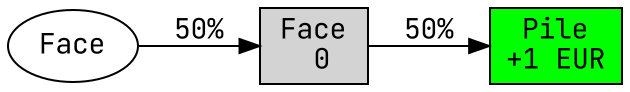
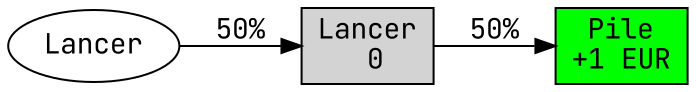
(73, 46) -> (94, 46)
(314, 46) -> (368, 46)
